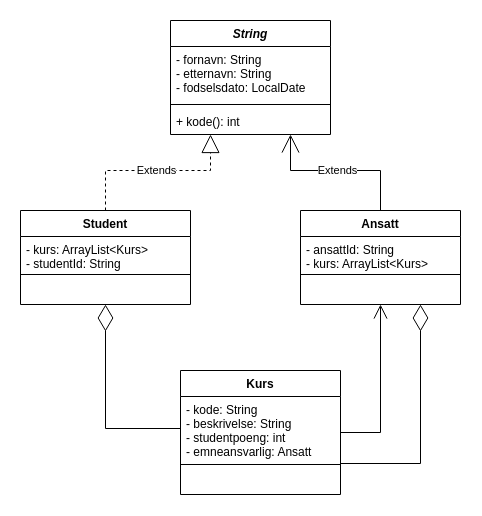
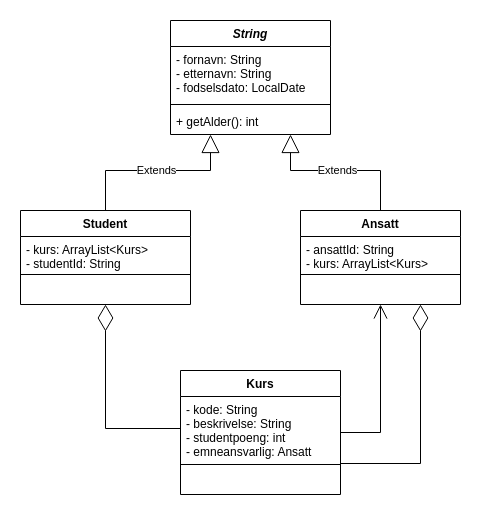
(213, 122) -> (225, 122)
(291, 146) -> (291, 154)
(106, 174) -> (106, 174)
